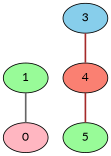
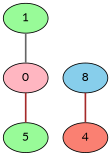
(85, 18) -> (85, 78)
(85, 108) -> (26, 108)
